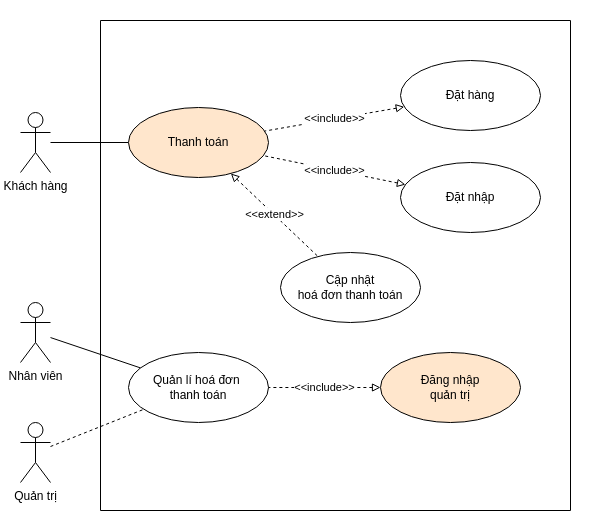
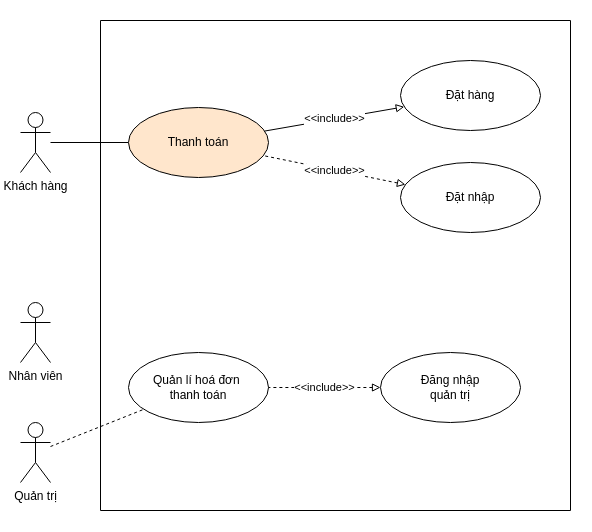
(285, 127) -> (285, 127)
(277, 218) -> none
(351, 288) -> none
(95, 353) -> none
(451, 388) -> (451, 388)
